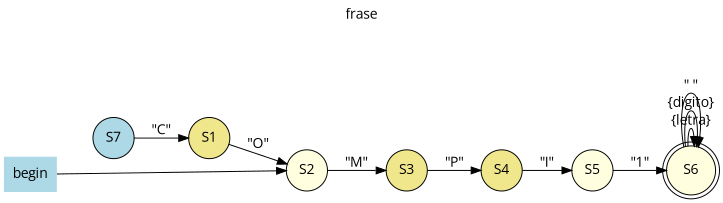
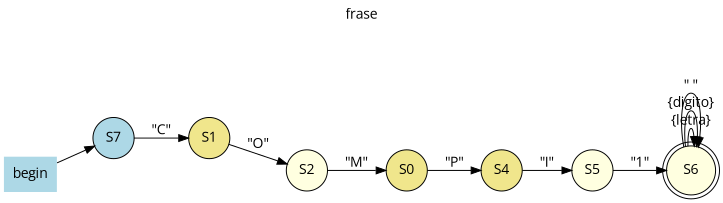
(407, 170) -> (407, 170)
(167, 172) -> (71, 156)
